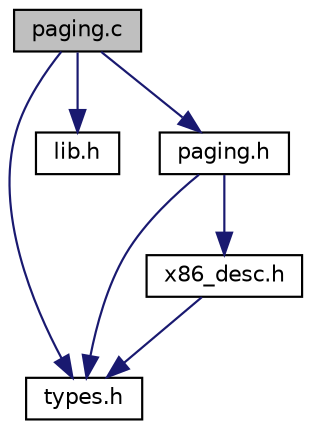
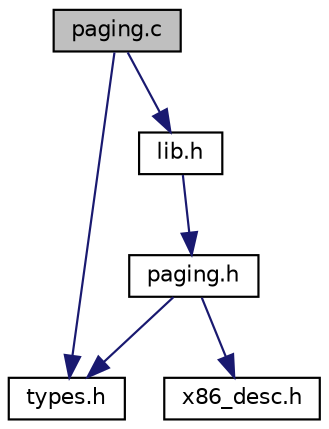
(142, 85) -> (186, 204)
(163, 330) -> none
